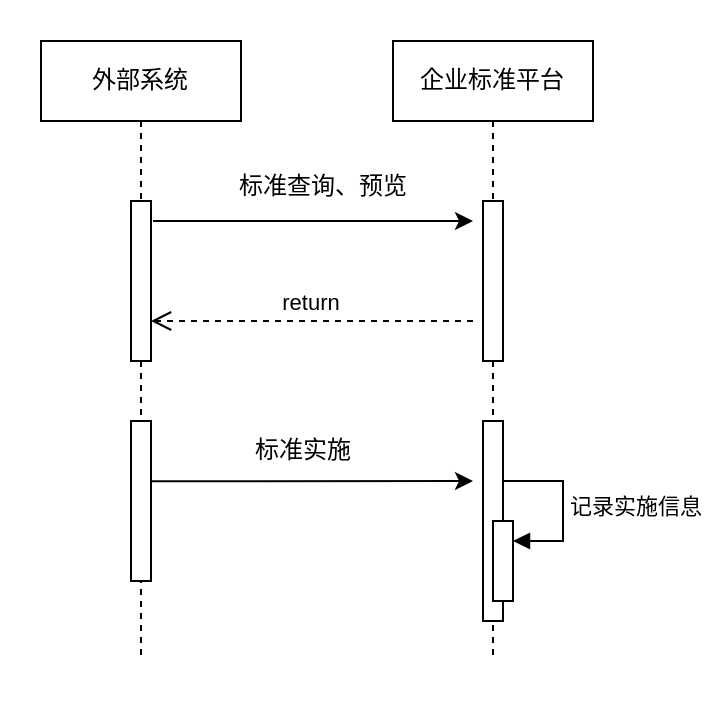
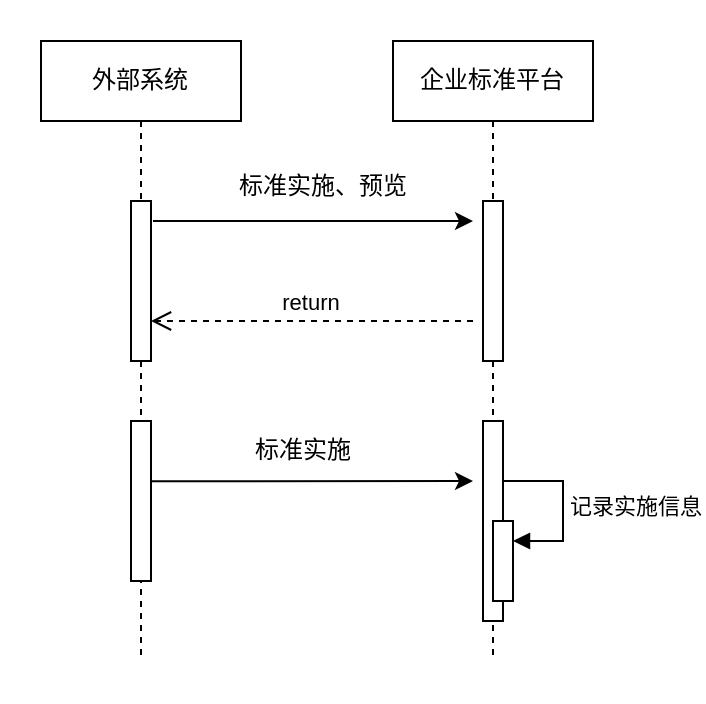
(324, 187) -> (324, 187)
